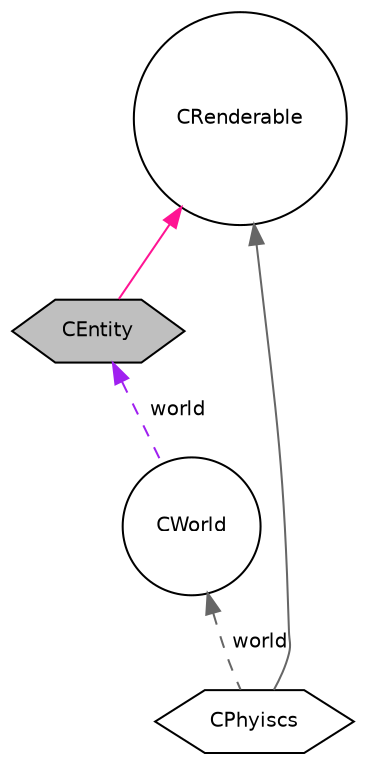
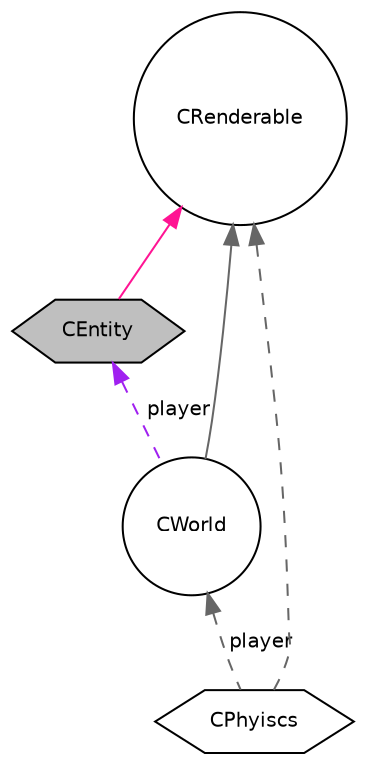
none -> (221, 352)
(175, 410) -> (175, 410)
(281, 468) -> (281, 468)
(258, 642) -> (258, 642)
